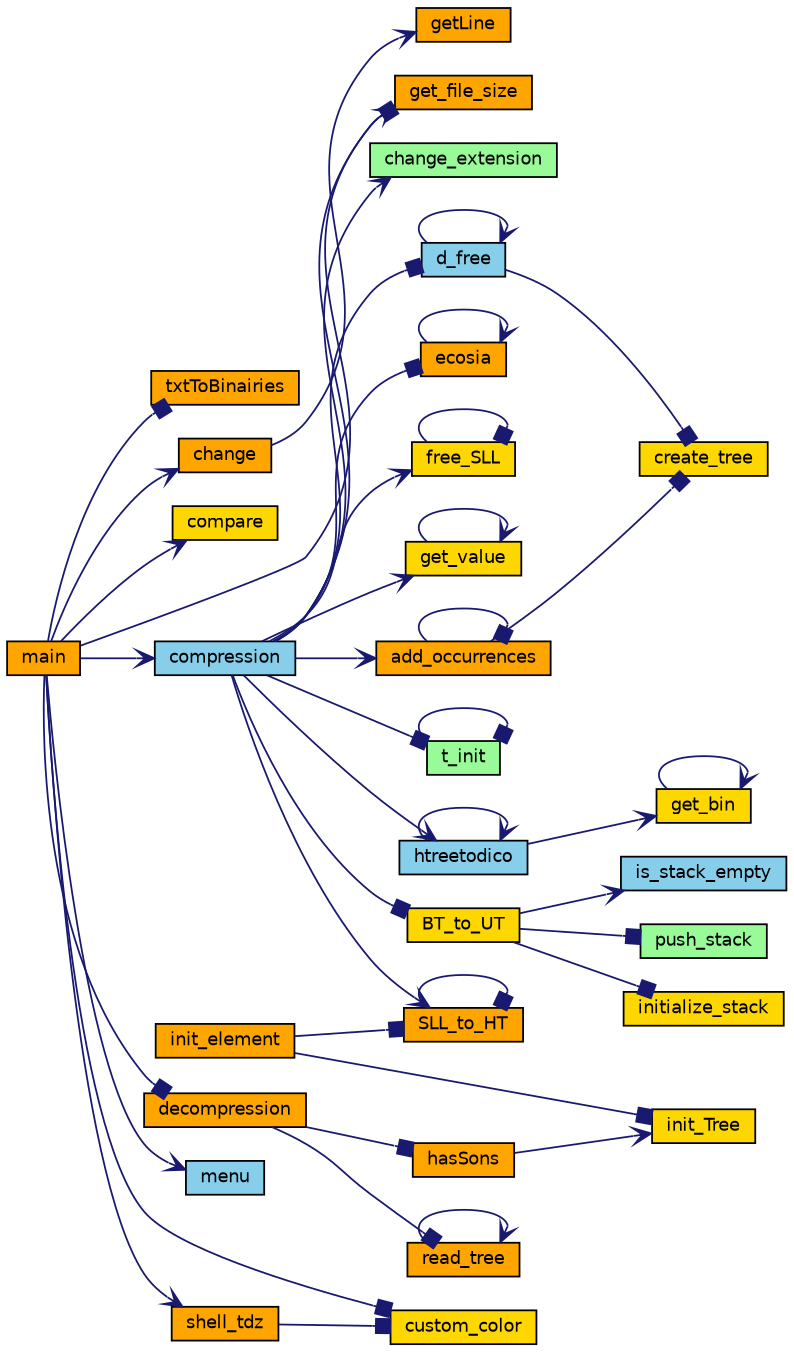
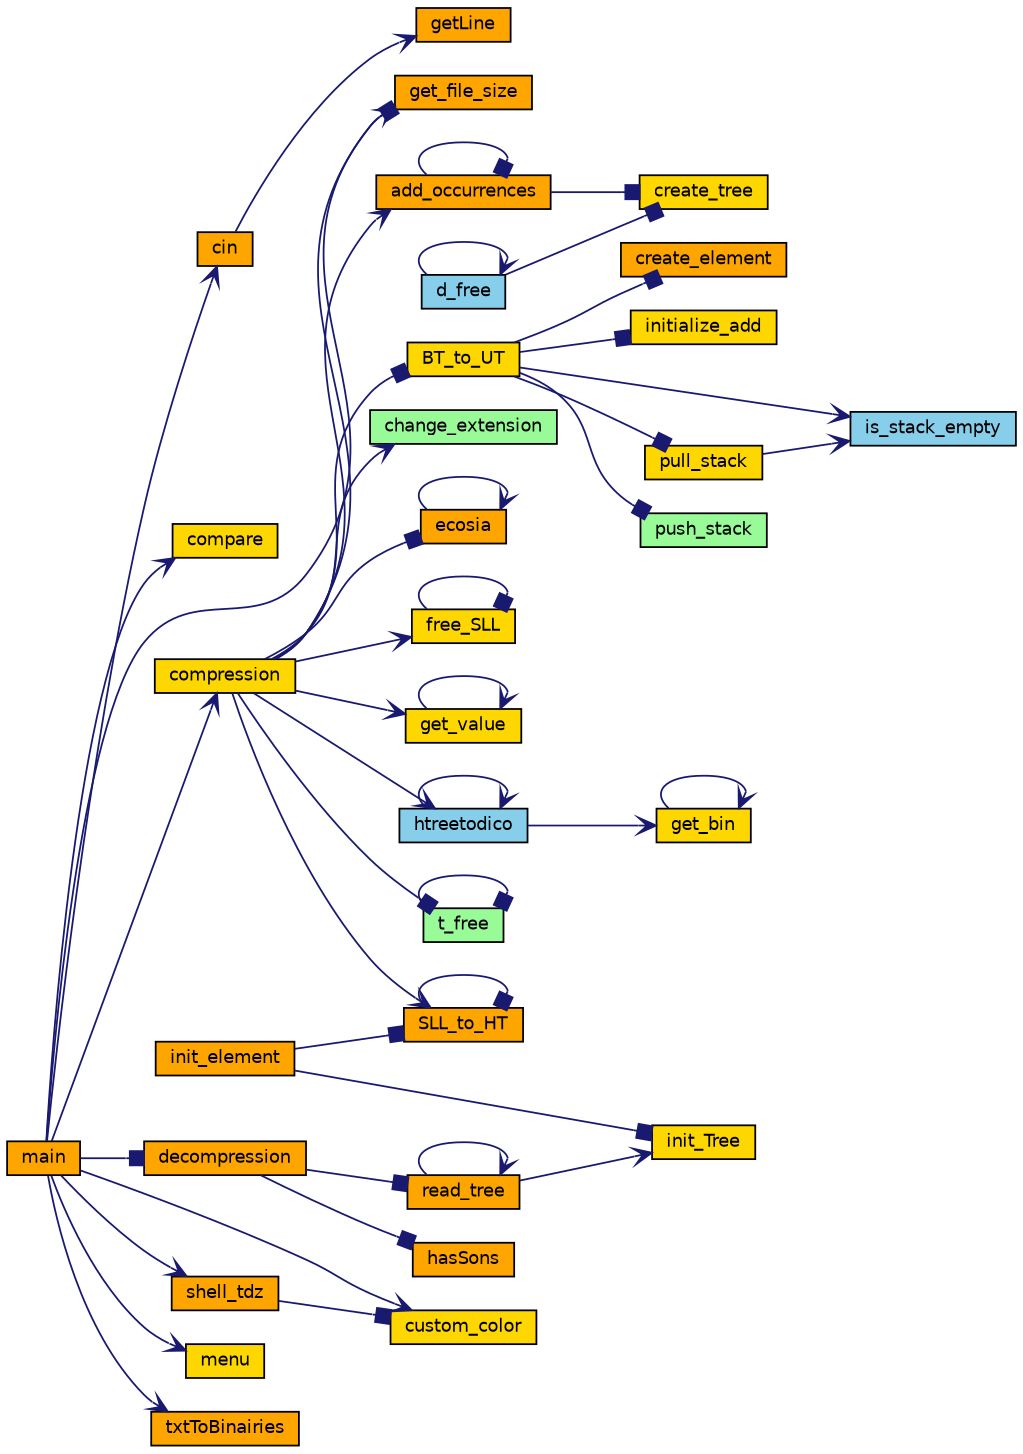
none -> (704, 260)
(335, 453) -> none
(225, 455) -> (225, 249)
none -> (704, 463)
(83, 519) -> (83, 1297)
(225, 658) -> (225, 676)
(463, 758) -> (463, 925)
(704, 1009) -> (704, 327)
(574, 1145) -> (577, 1169)
(114, 1149) -> (240, 1231)
(225, 1178) -> (225, 1361)
